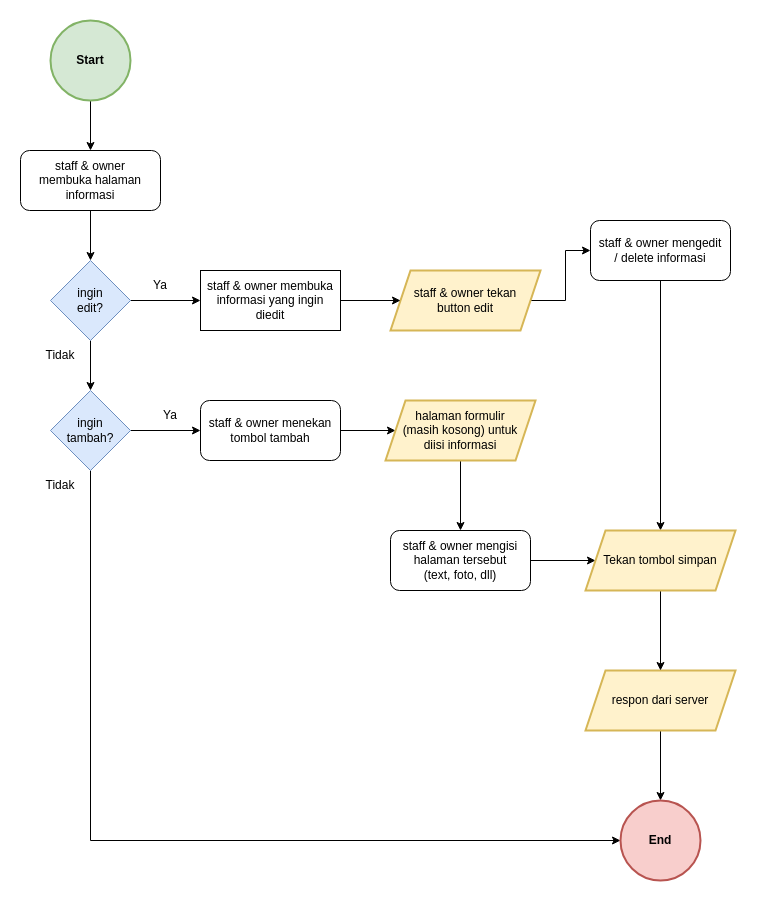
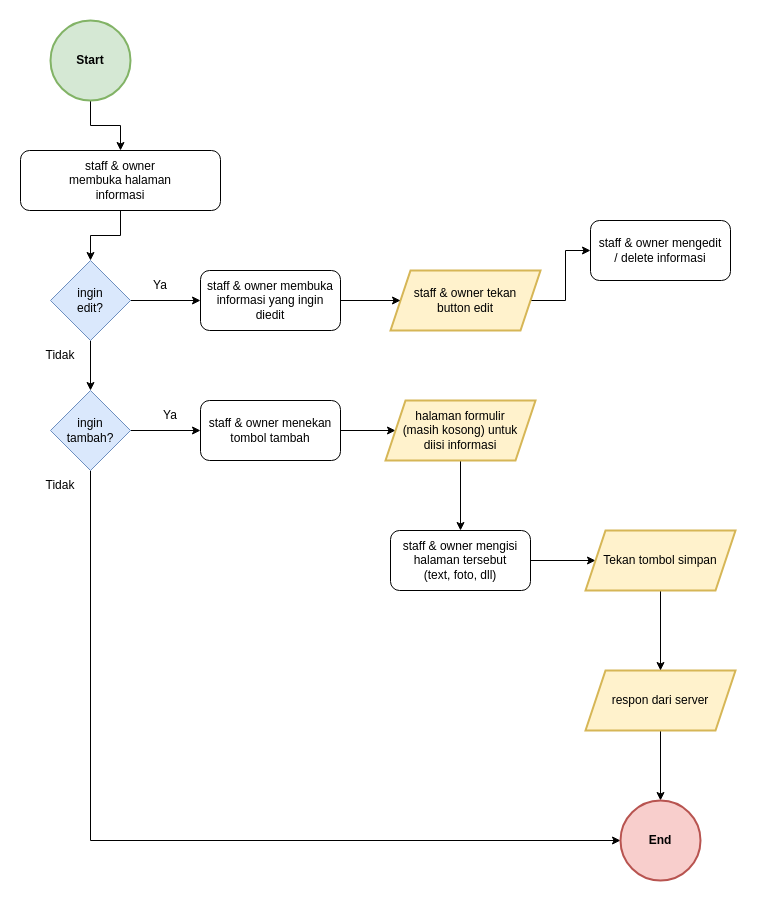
(91, 181) -> (121, 181)
(271, 301) -> (271, 301)
(661, 402) -> none
